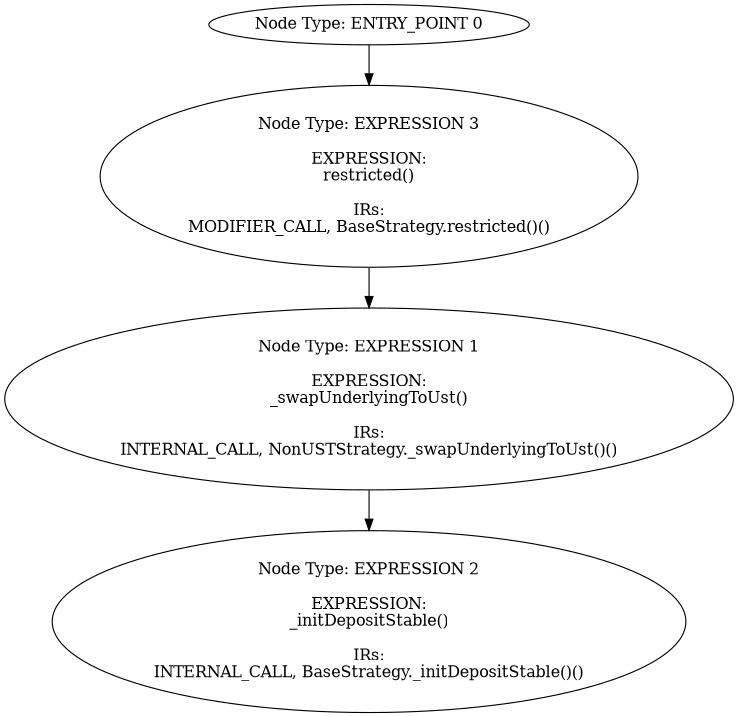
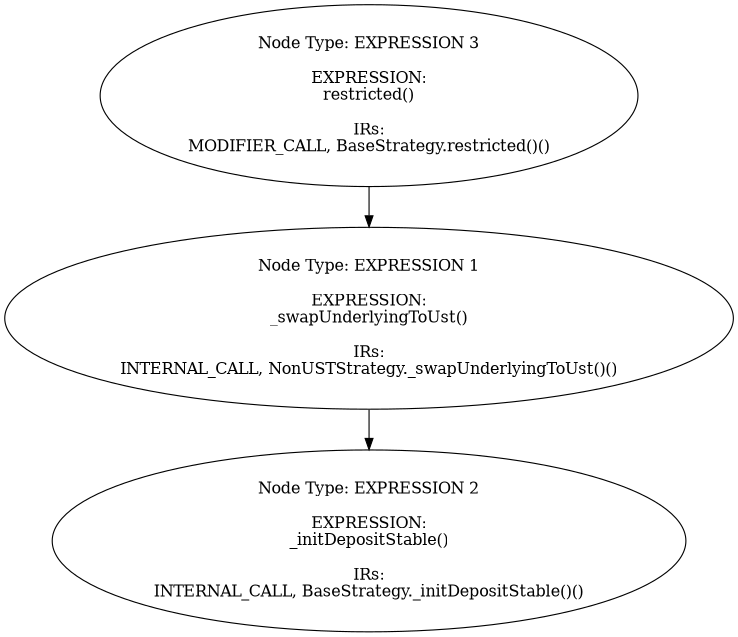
(369, 25) -> none
